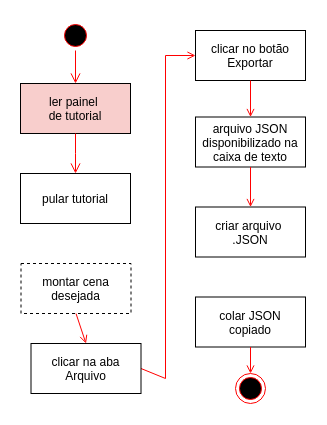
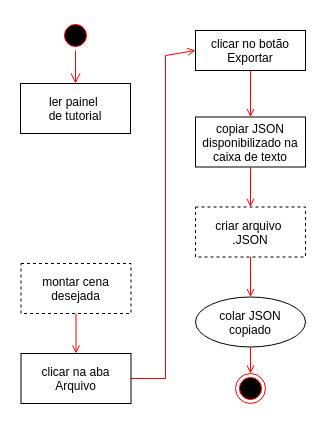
(251, 56) -> (251, 51)
(76, 109) -> (76, 109)
(250, 129) -> (250, 129)
(76, 152) -> none
(76, 199) -> none
(251, 232) -> (251, 232)
none -> (251, 275)
(251, 322) -> (251, 322)
(86, 369) -> (76, 379)
